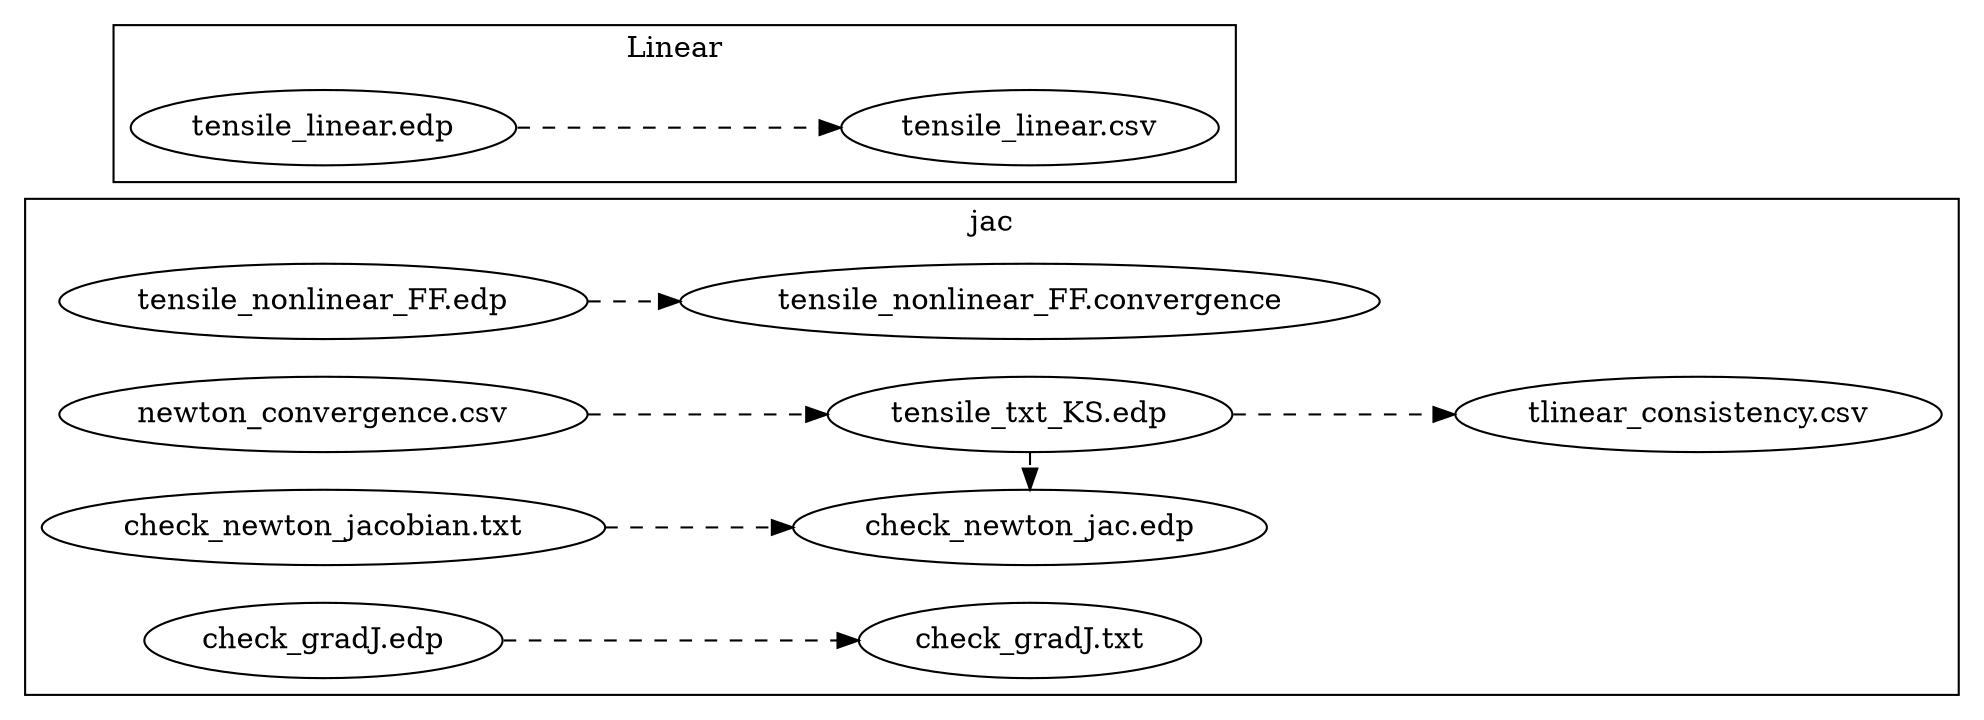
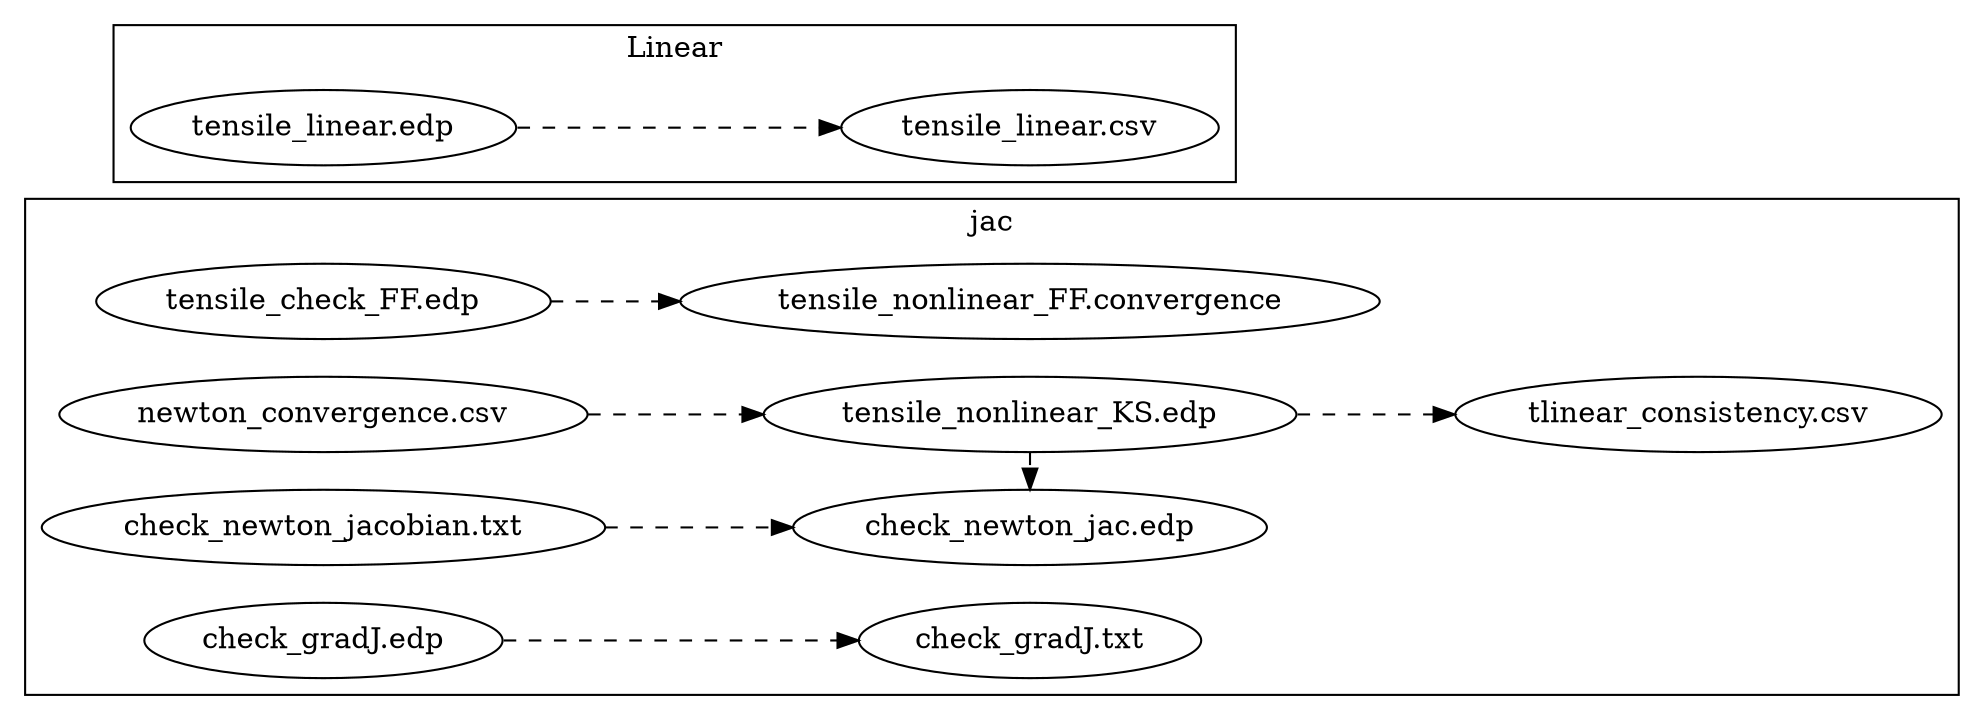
(323, 301) -> (323, 301)
(1030, 414) -> (1030, 414)
